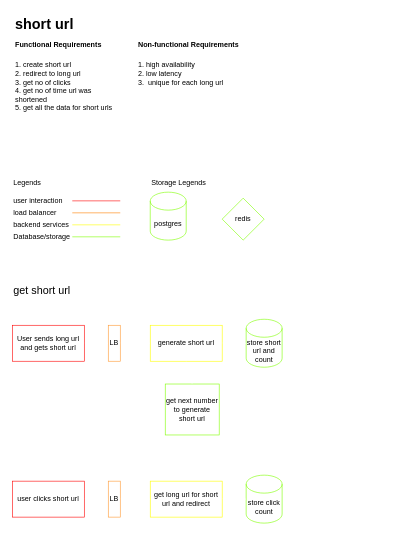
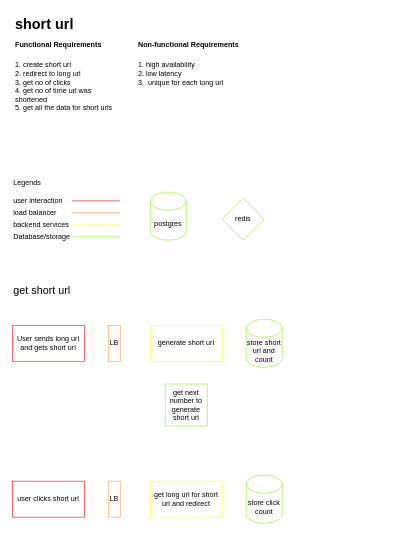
(180, 183) -> none
(192, 410) -> (186, 405)
